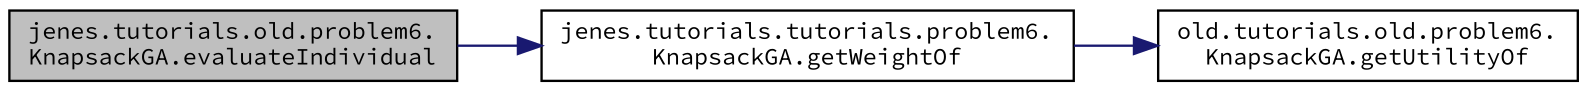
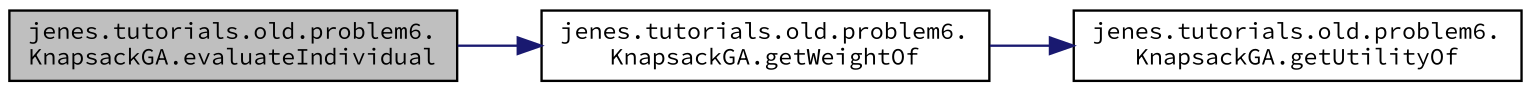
(808, 46) -> (765, 46)
(1368, 46) -> (1298, 46)
